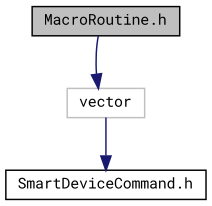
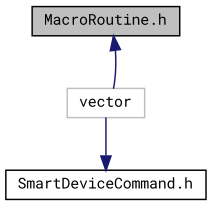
(96, 55) -> (116, 70)
